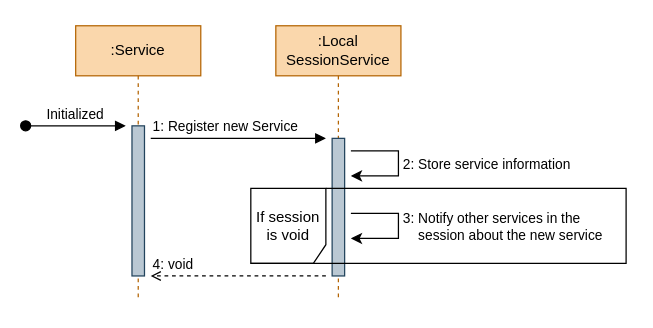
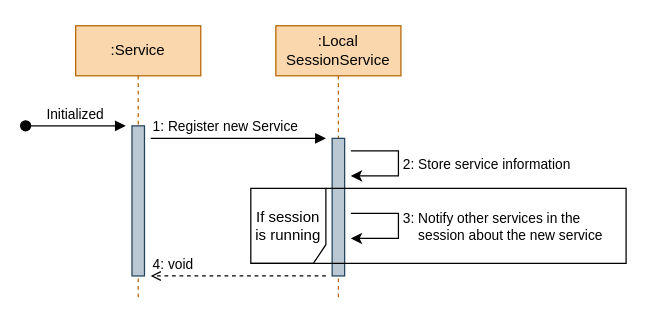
(288, 226) -> (288, 226)
